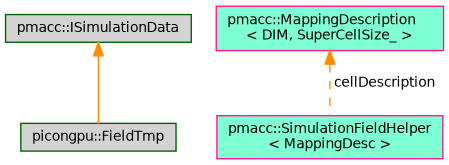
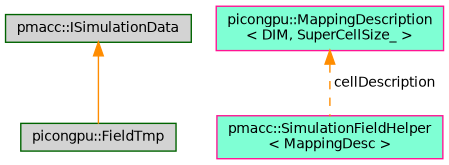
(330, 28) -> (330, 28)
